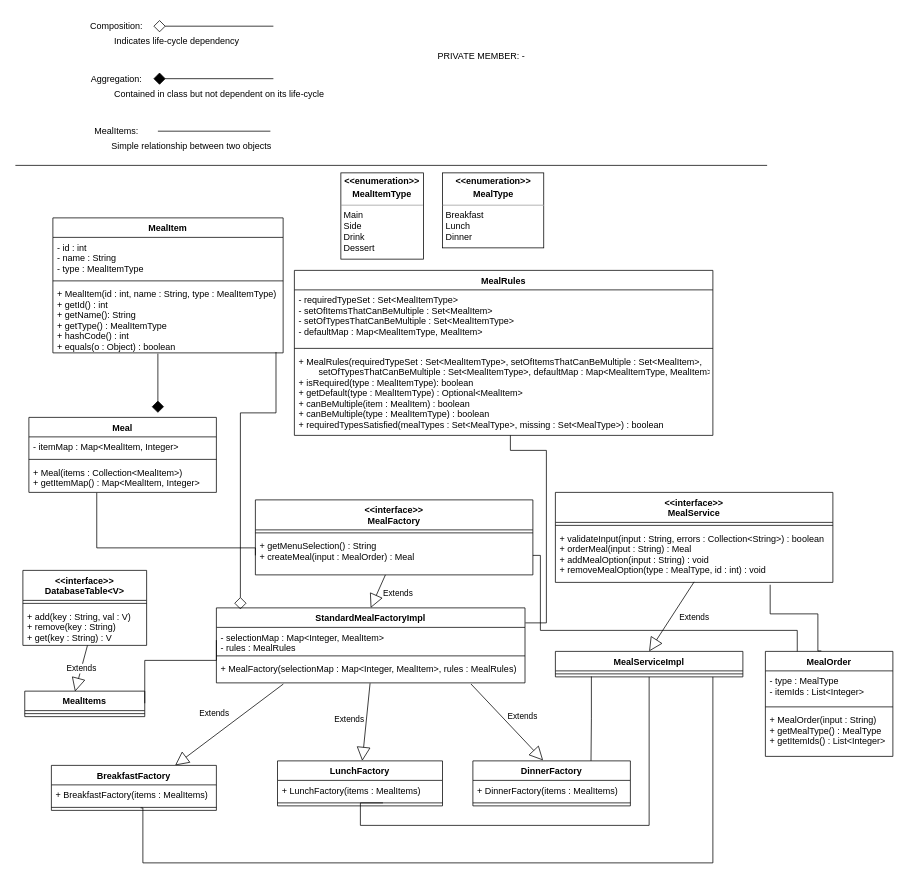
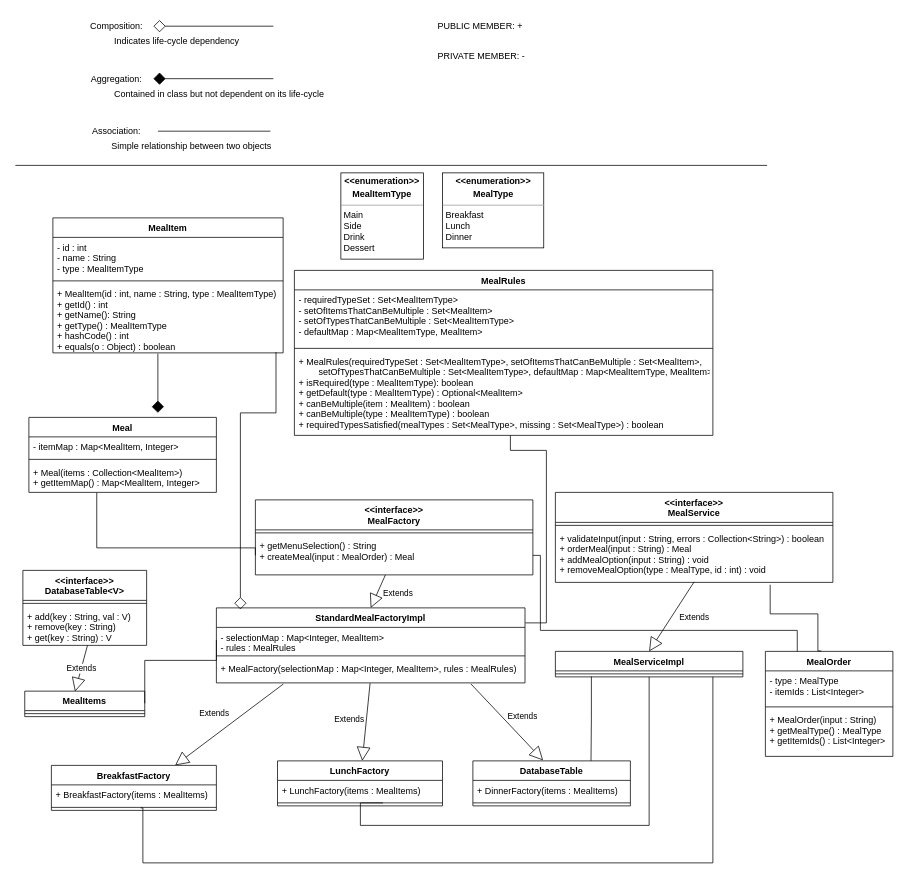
none -> (480, 27)
(117, 132) -> (117, 132)
(551, 771) -> (551, 771)
